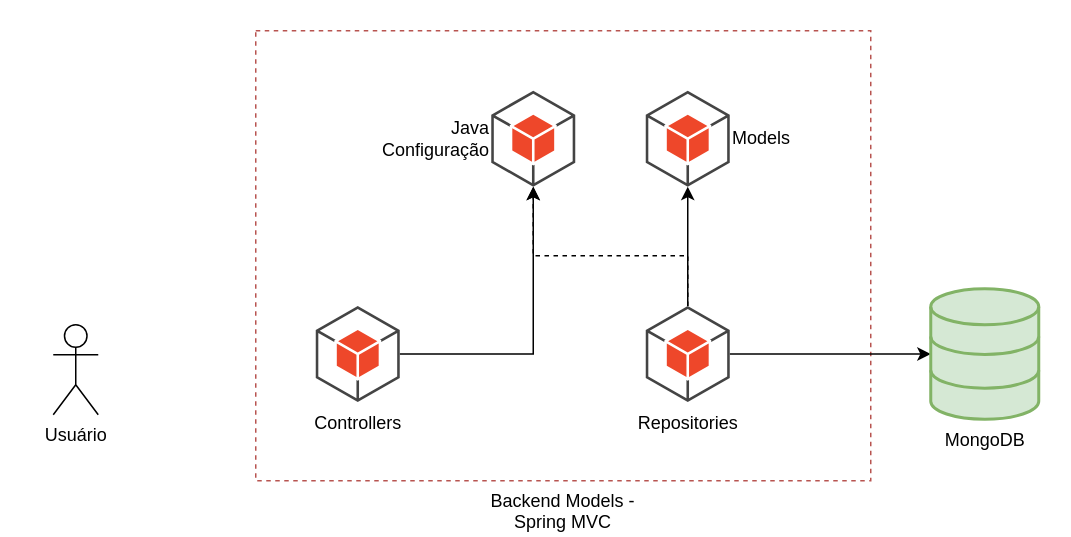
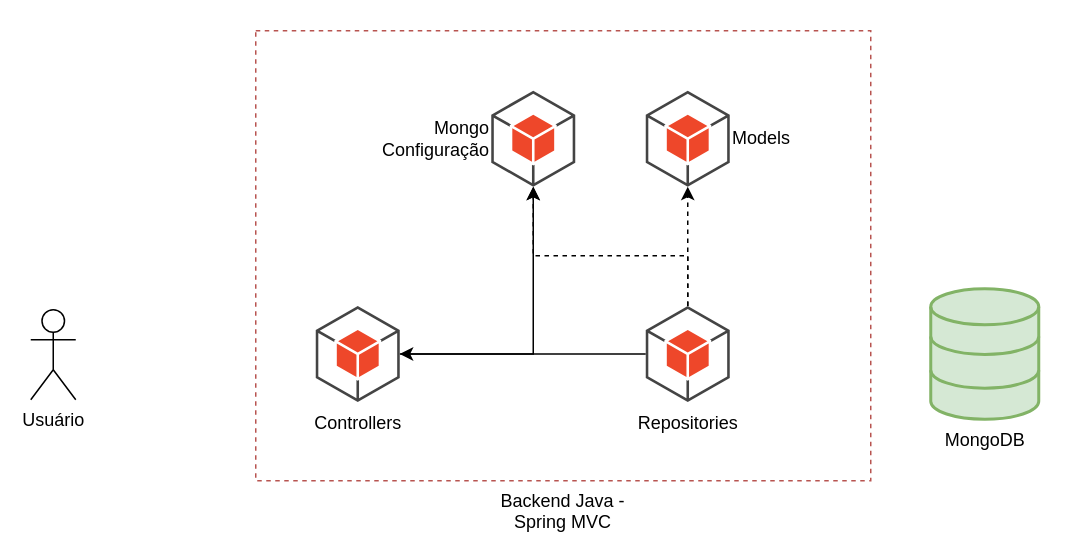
(432, 139) -> (432, 139)
(688, 226) -> (688, 226)
(825, 354) -> (591, 354)
(76, 370) -> (53, 355)
(563, 513) -> (563, 513)
